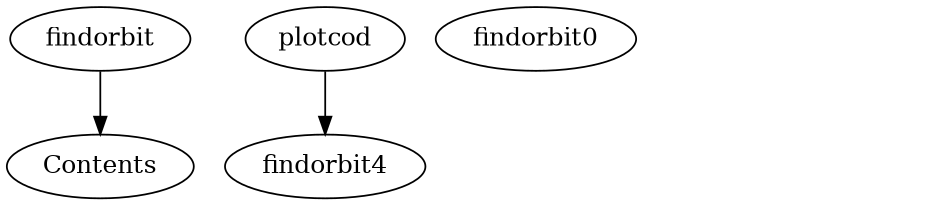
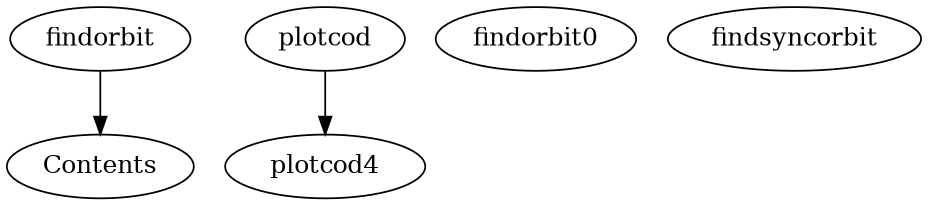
none -> (794, 39)
(325, 166) -> (325, 166)
